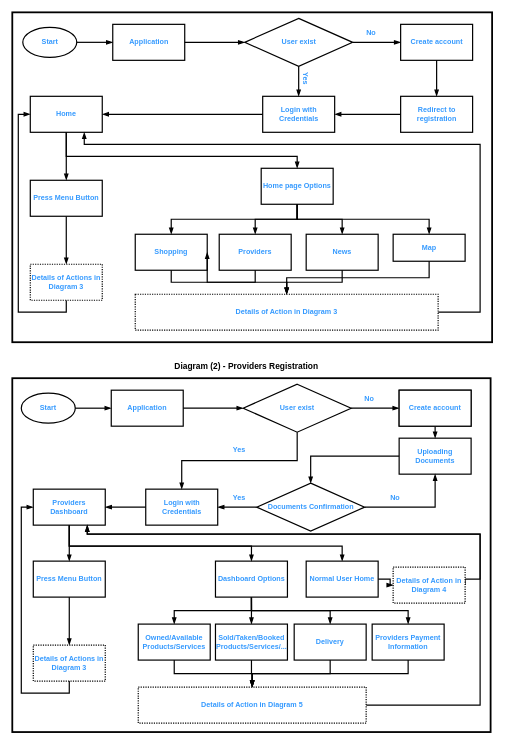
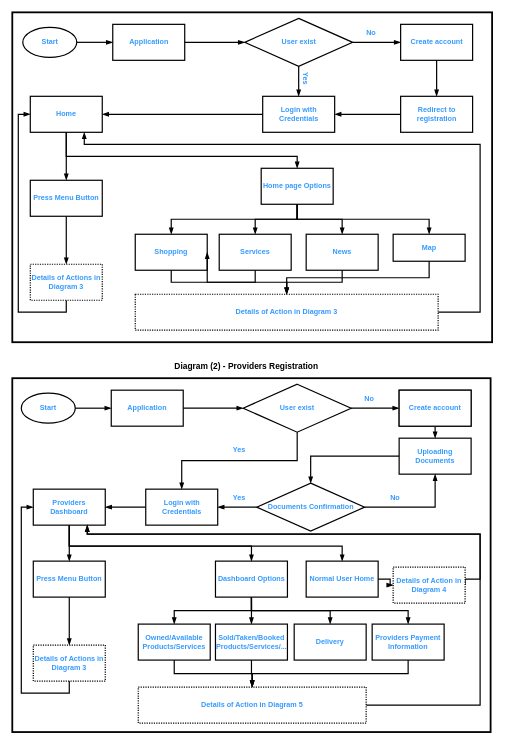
(255, 252) -> (255, 252)
(330, 665) -> none
